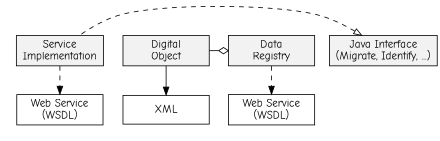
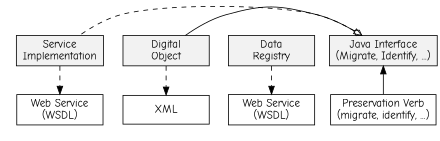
(214, 51) -> (238, 12)
(166, 76) -> (166, 76)
none -> (383, 110)
